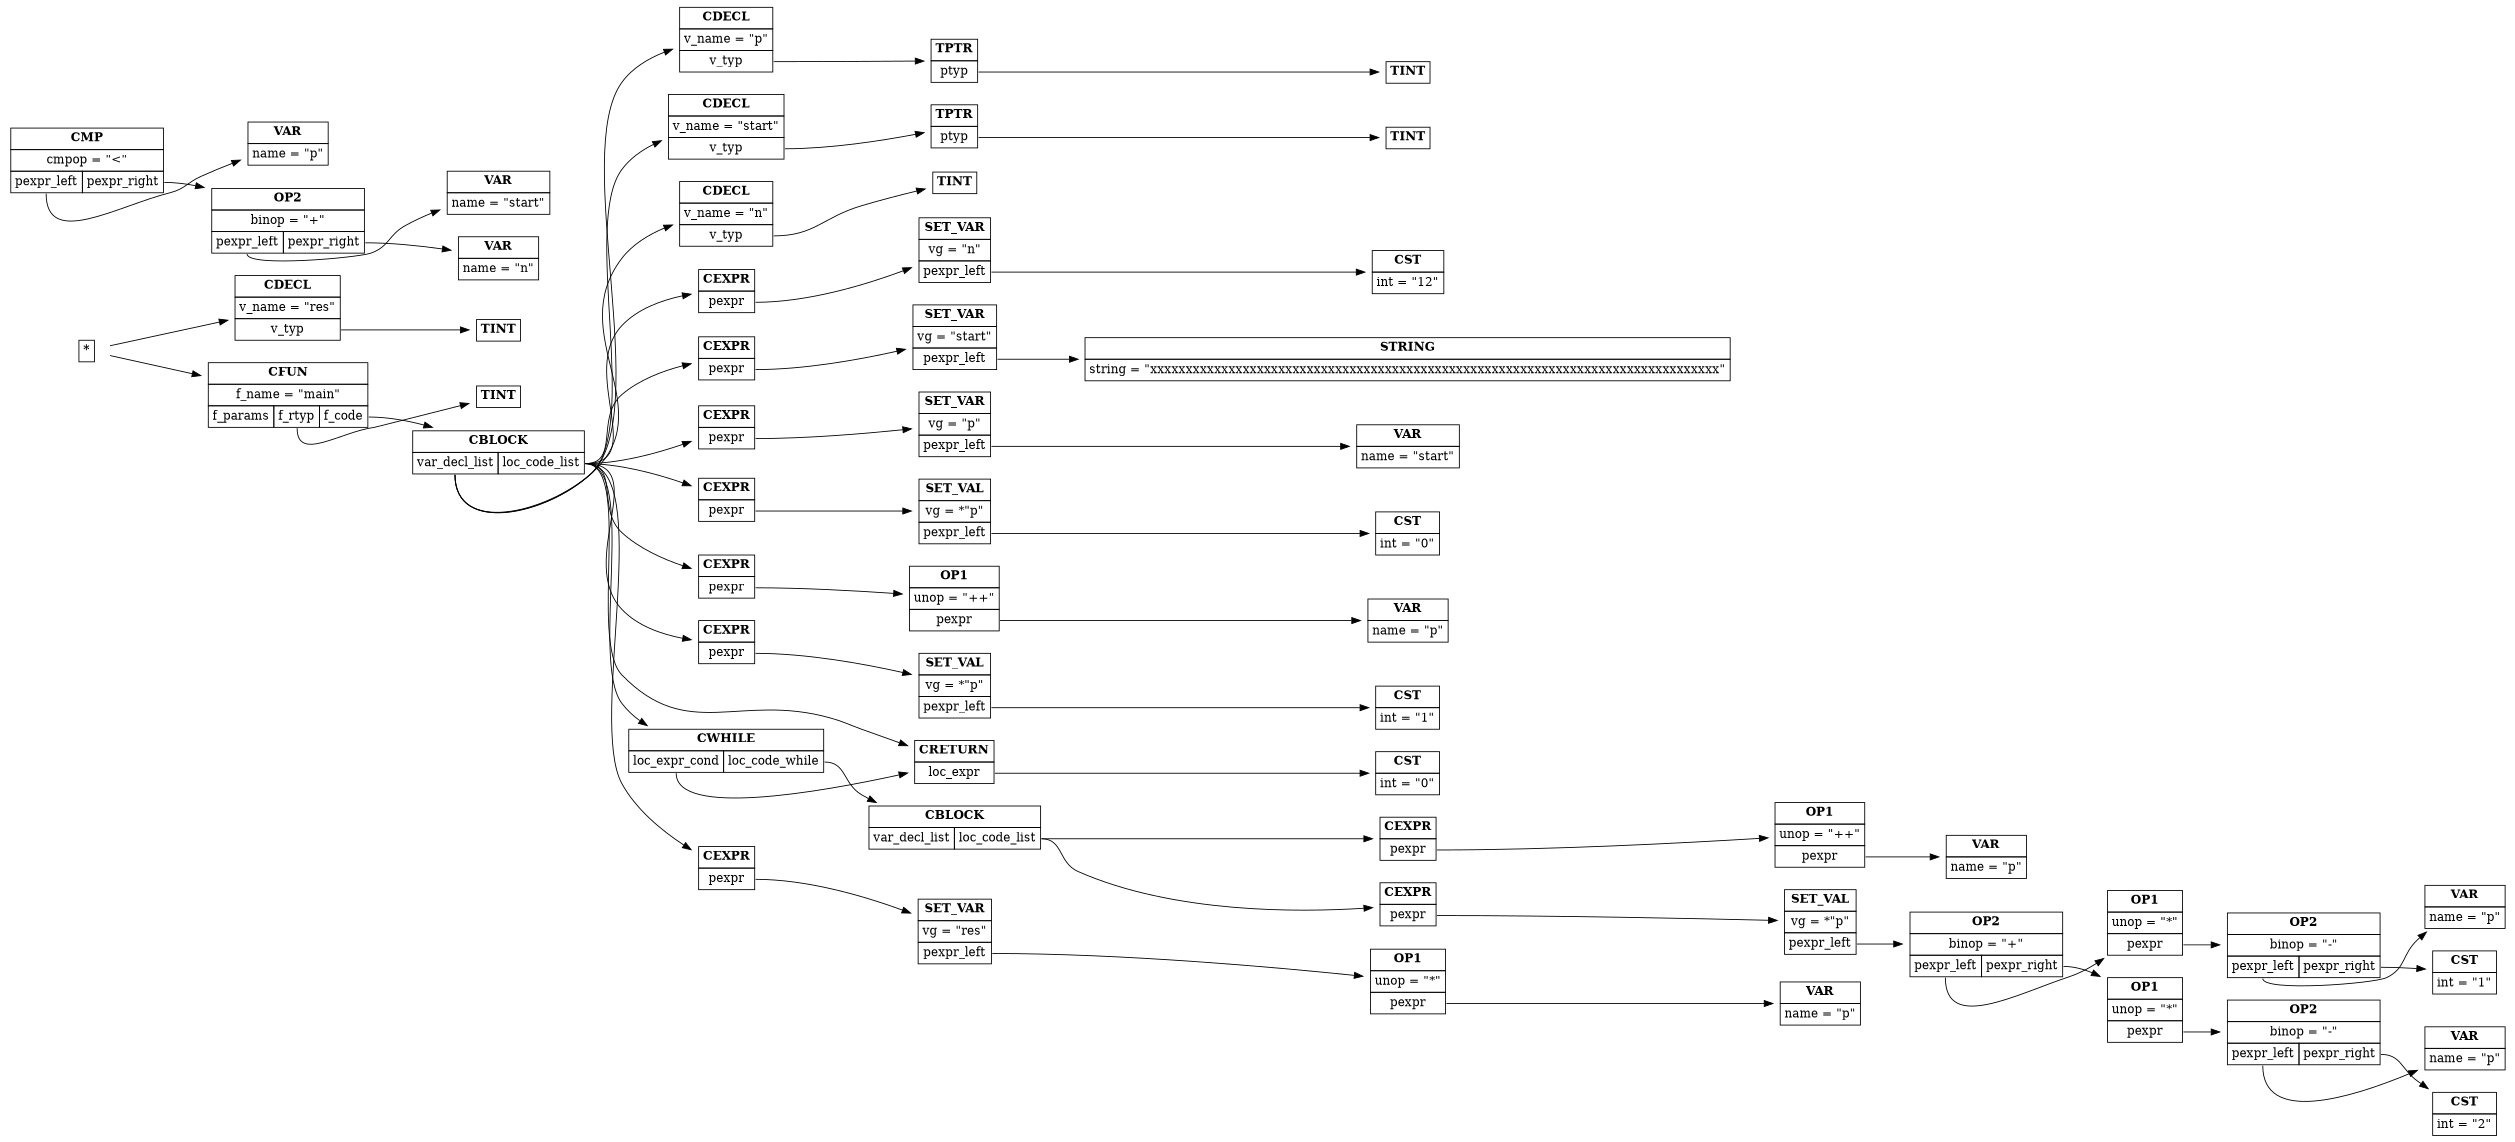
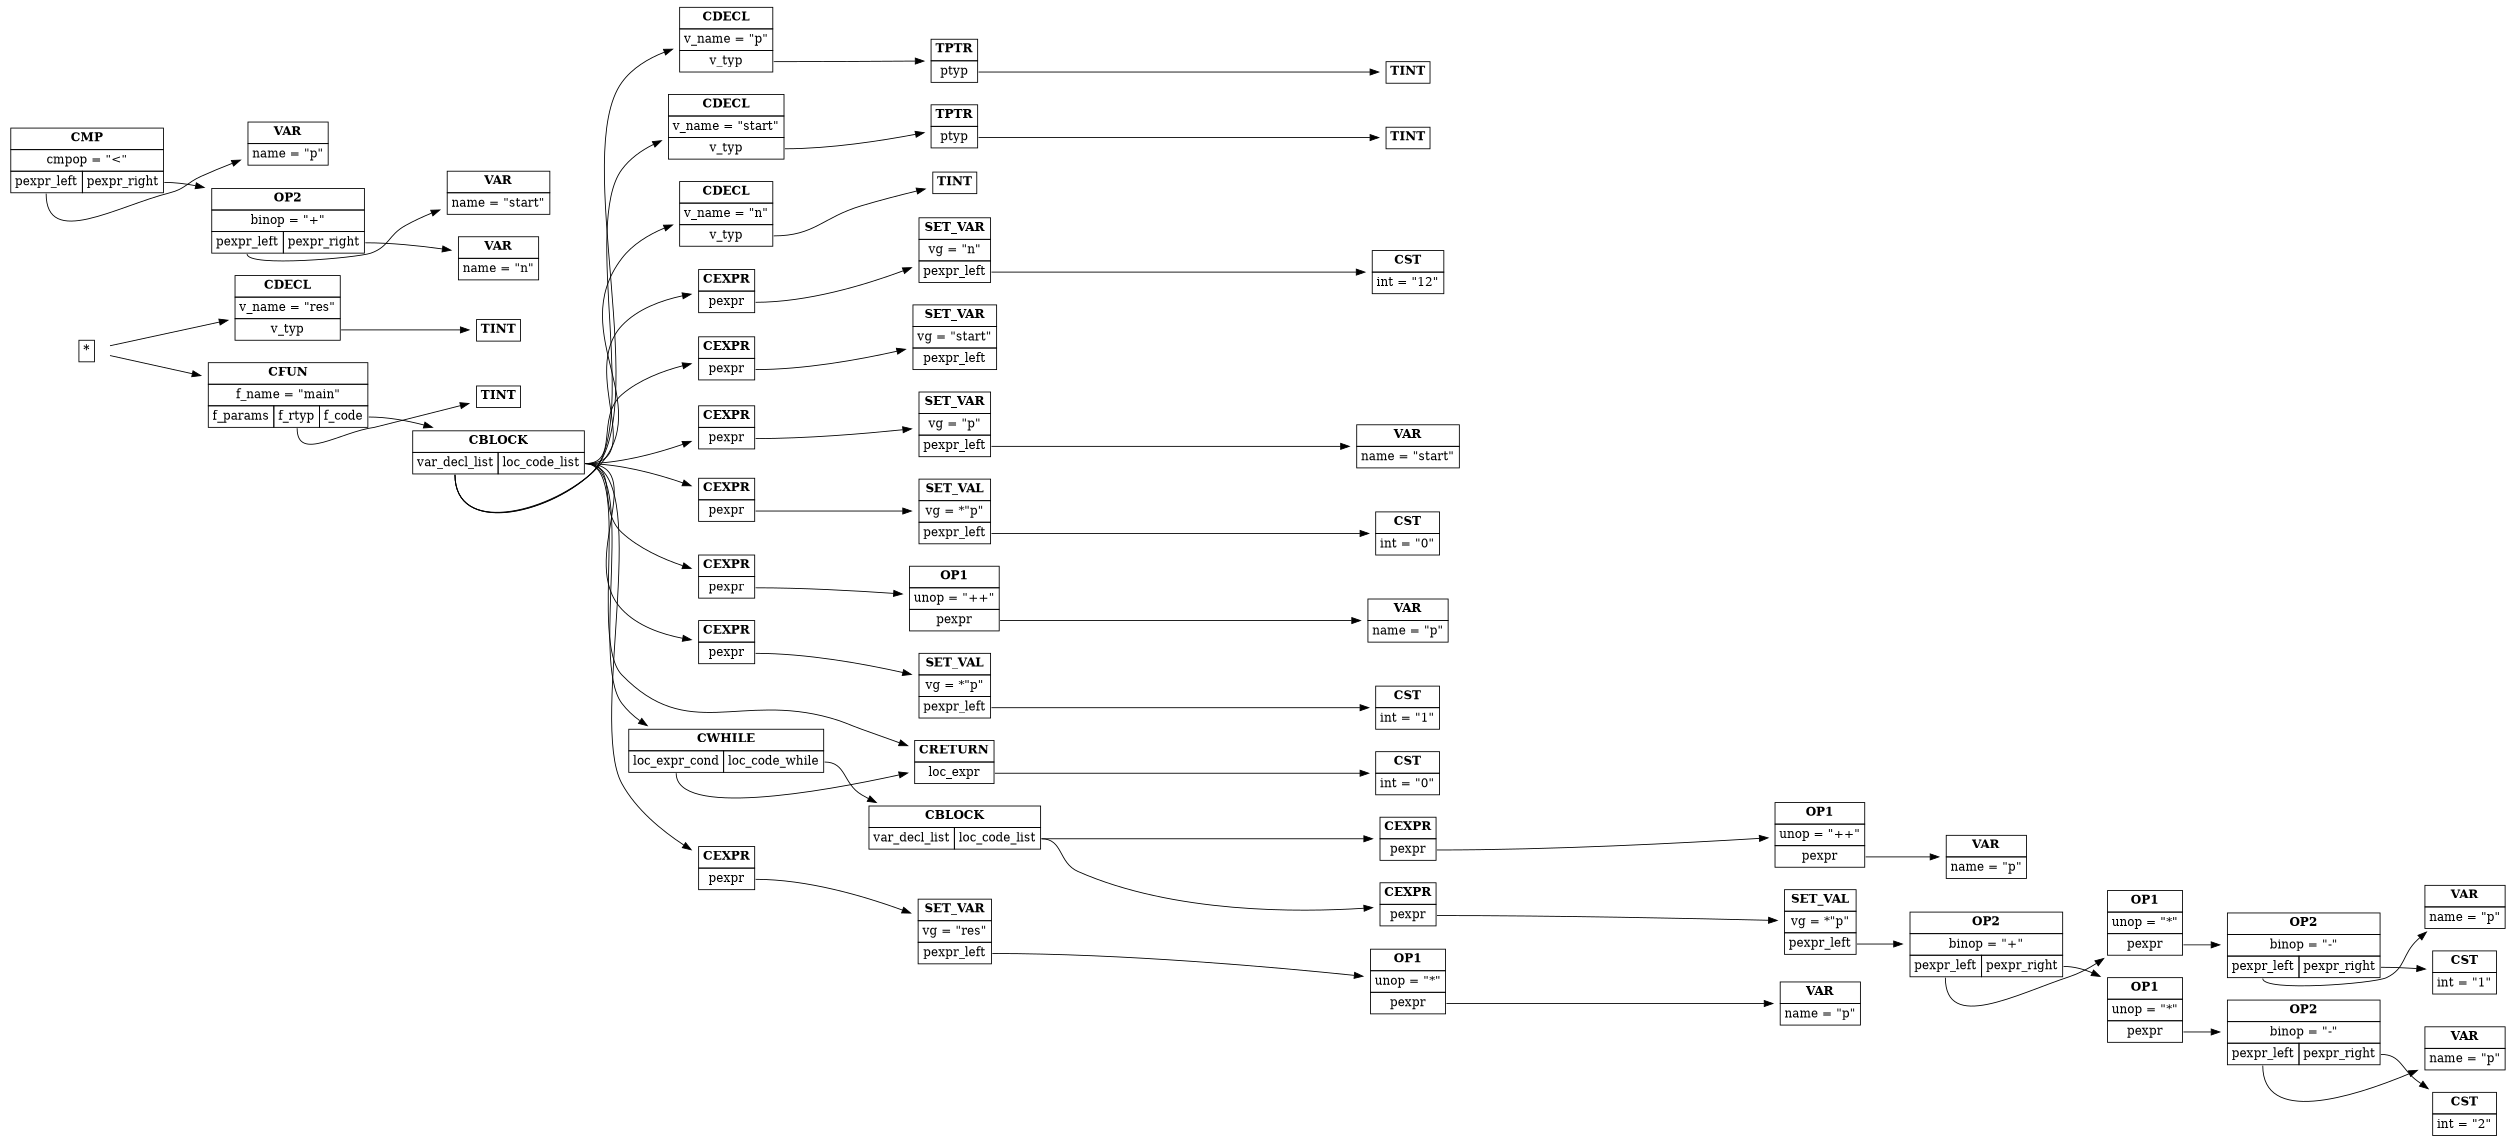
(1408, 359) -> none
